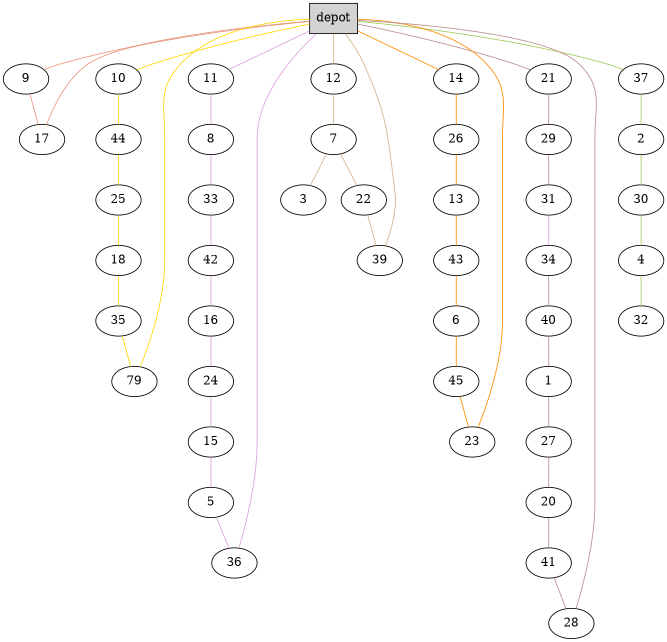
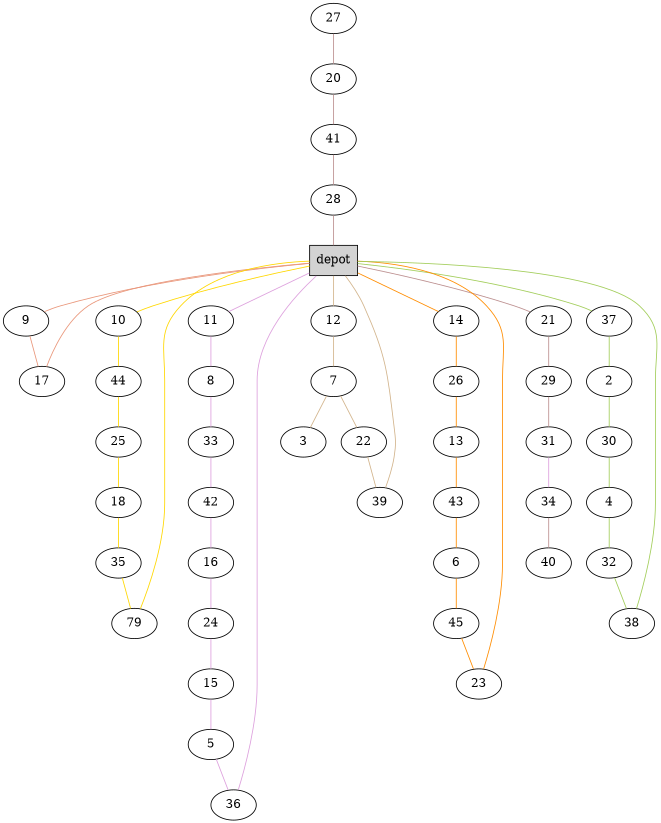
(549, 381) -> none
none -> (632, 623)
